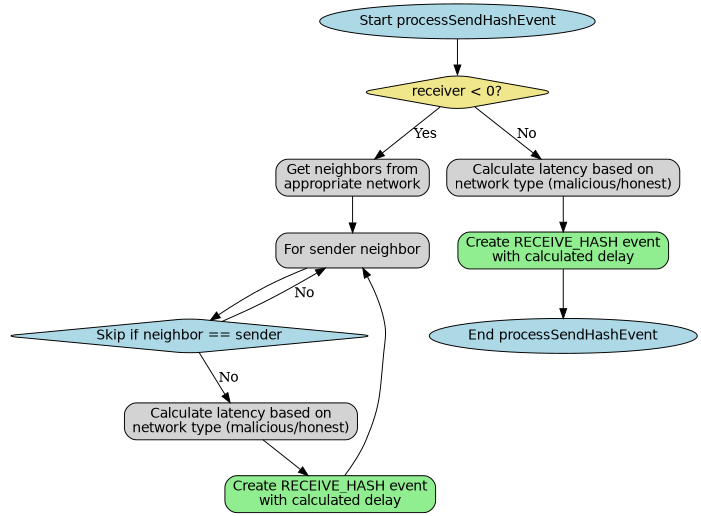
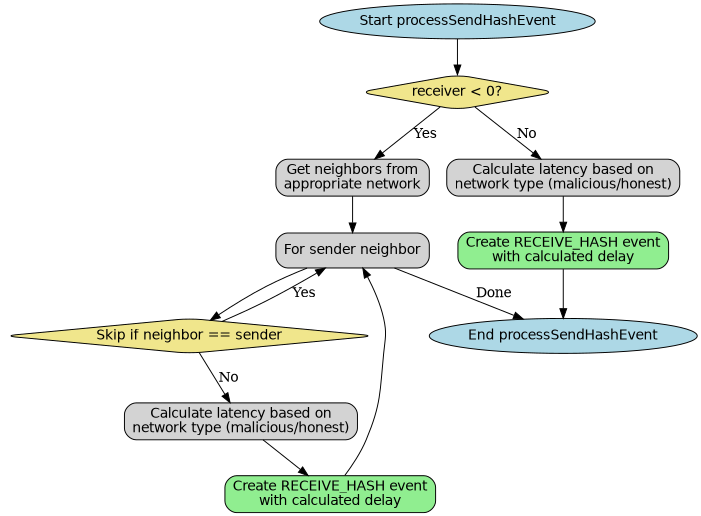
none -> (454, 292)
(305, 294) -> (305, 294)
(189, 336) -> (189, 336)
